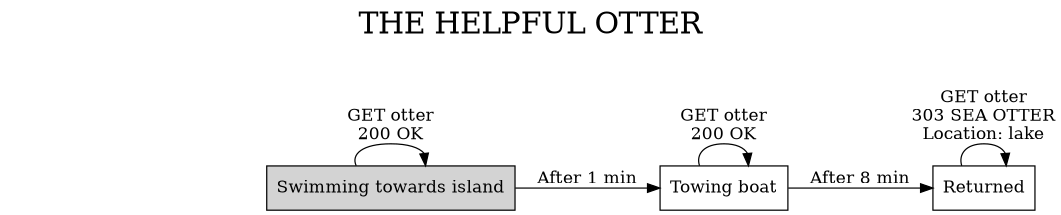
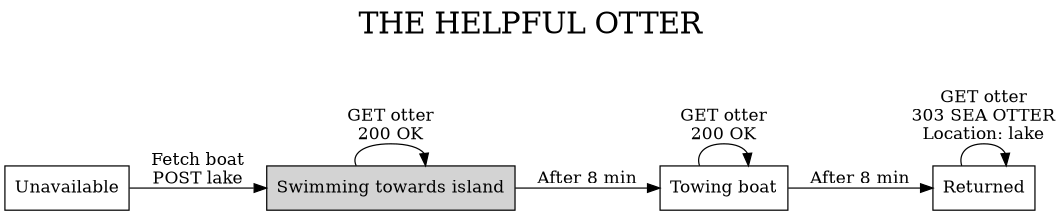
(588, 179) -> (588, 179)
none -> (67, 188)
